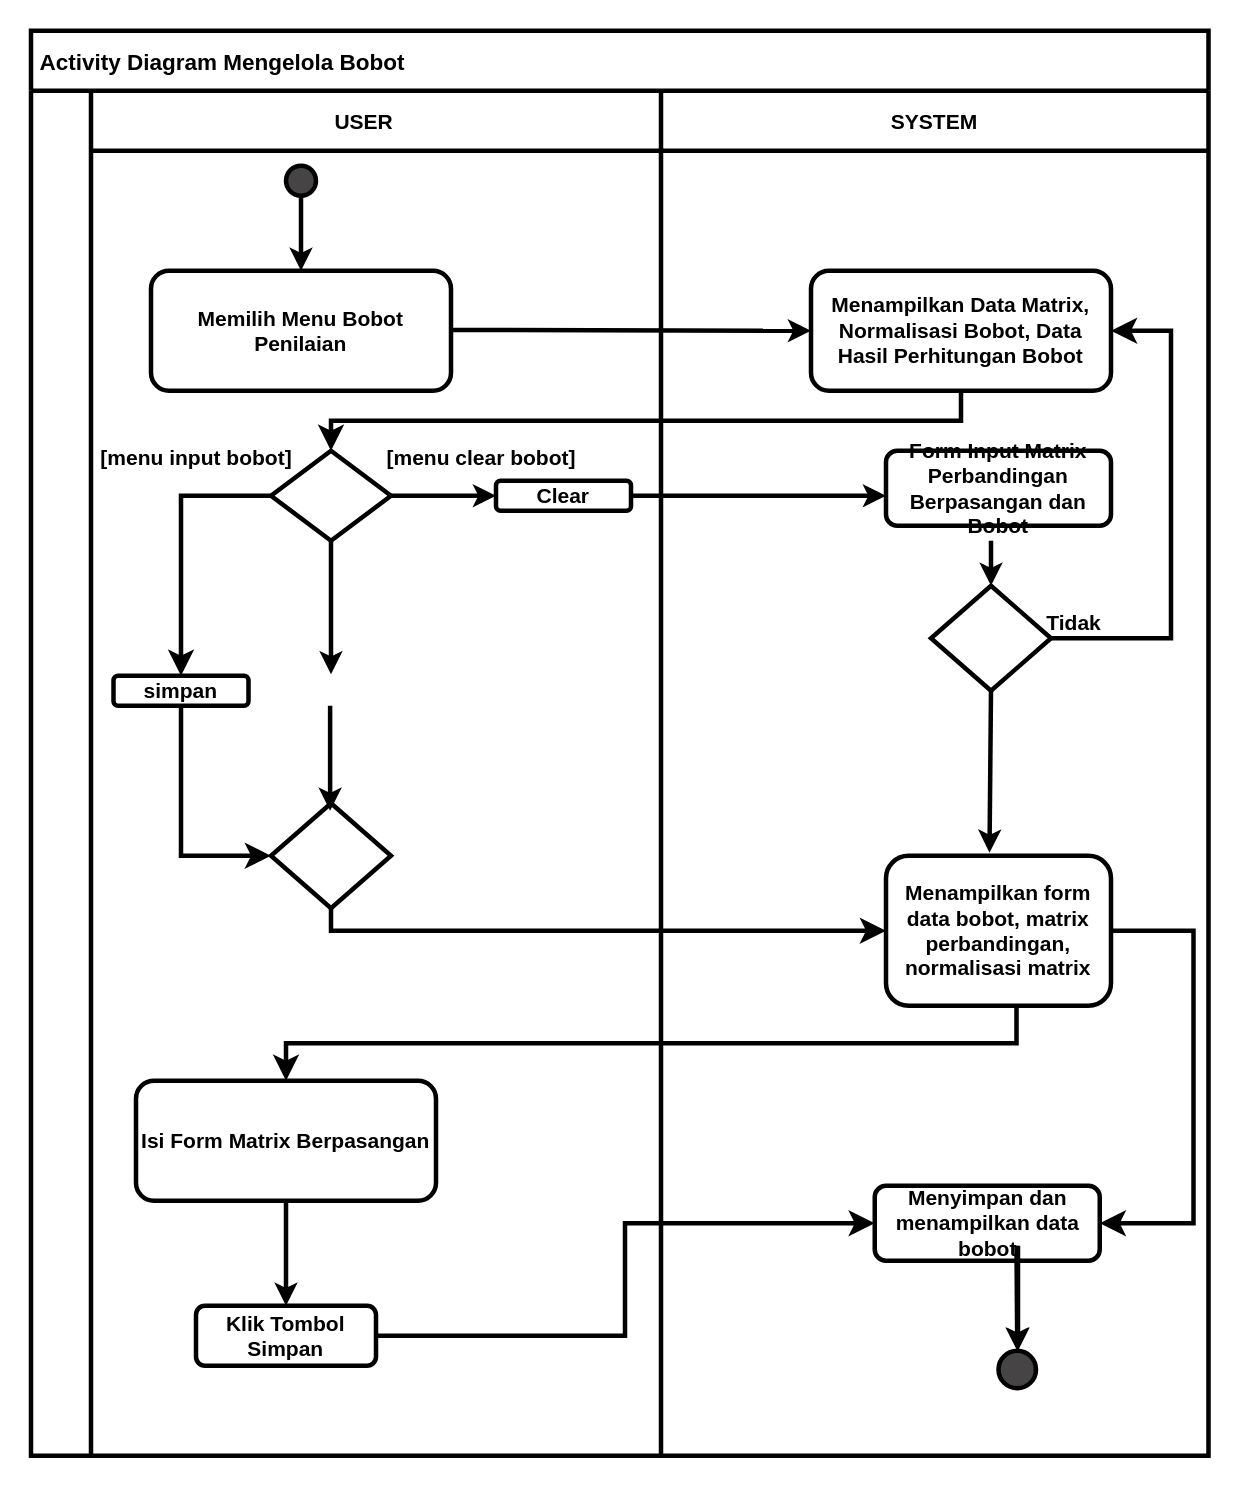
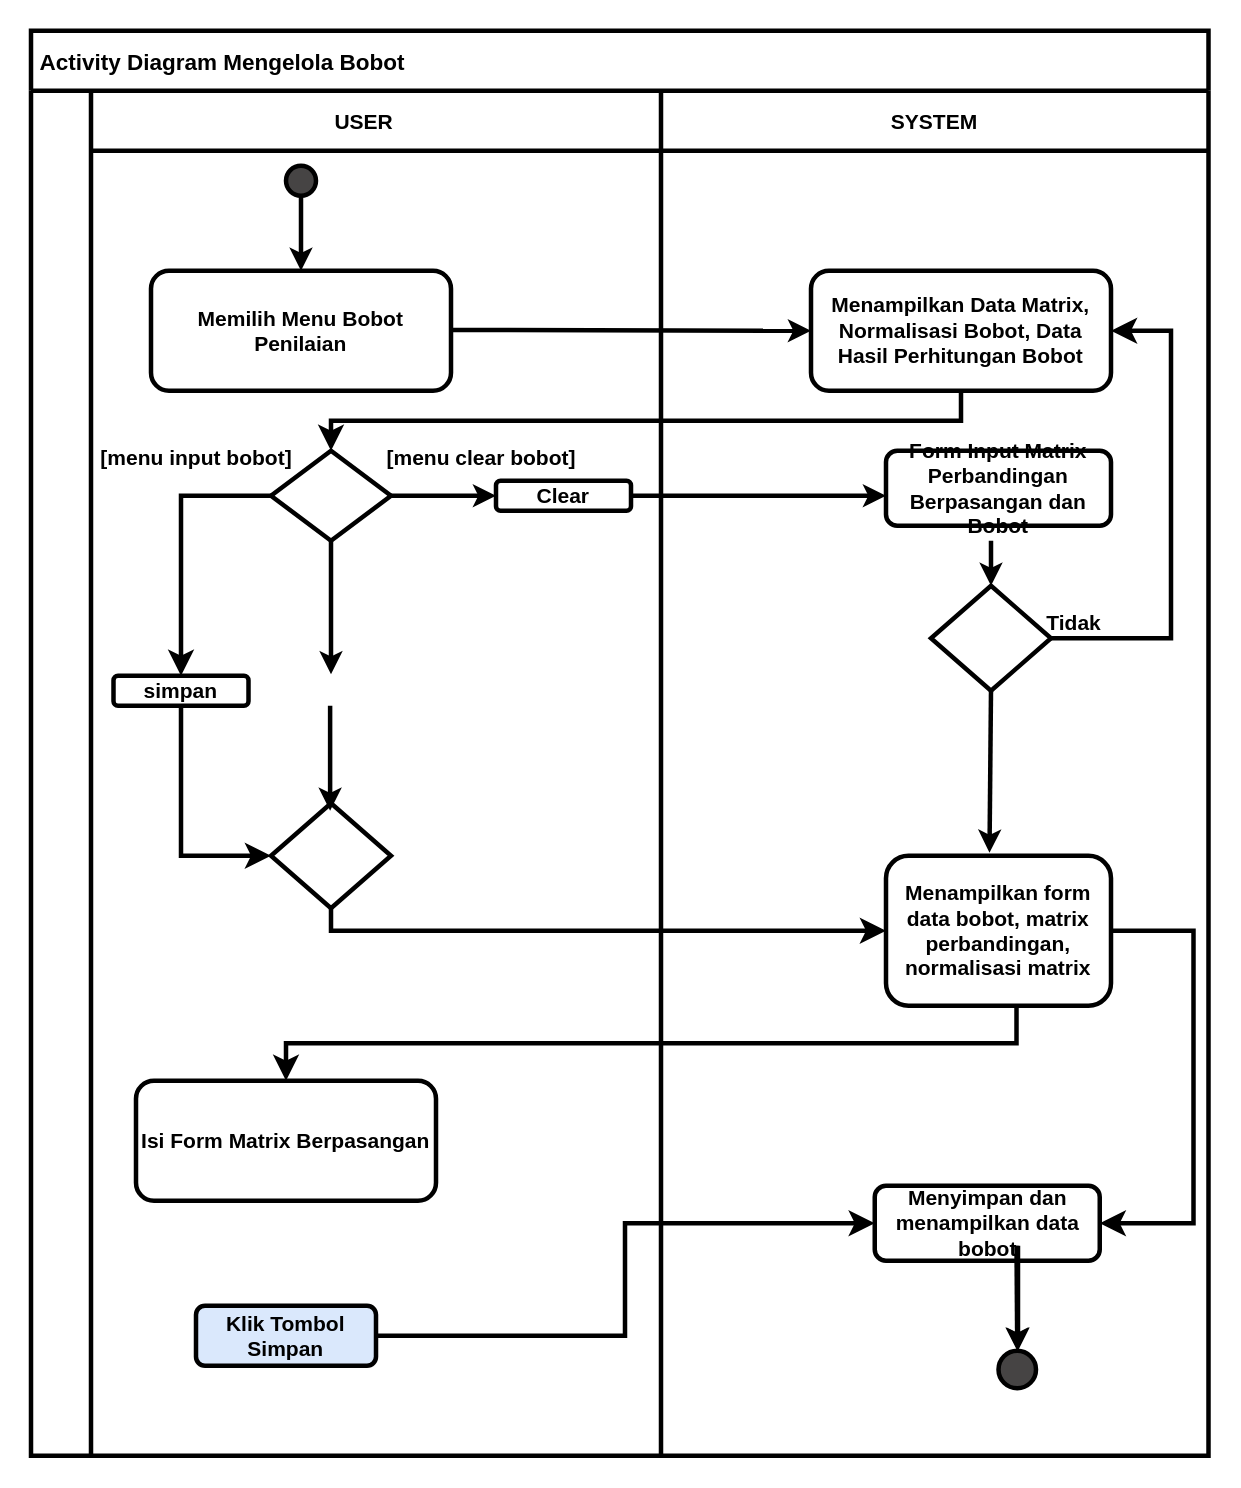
(286, 1245) -> none
(286, 1336) -> (286, 1336)
